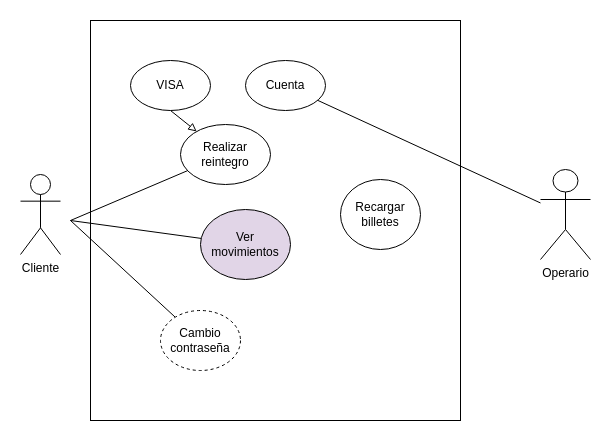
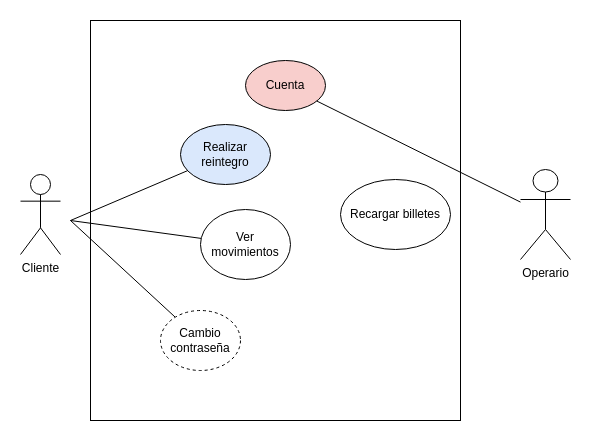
(171, 86) -> none
(286, 86) -> (286, 86)
(180, 118) -> none
(226, 155) -> (226, 155)
(381, 215) -> (396, 215)
(566, 215) -> (546, 215)
(246, 245) -> (246, 245)
